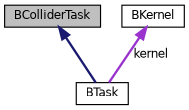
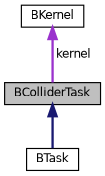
(124, 60) -> (53, 61)
